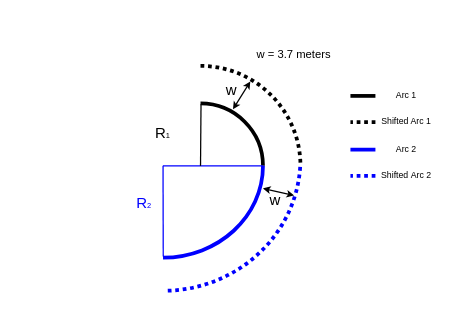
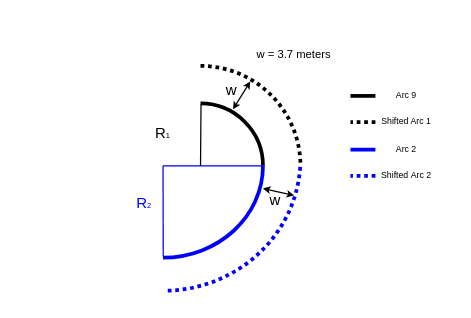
(407, 93) -> (407, 93)
